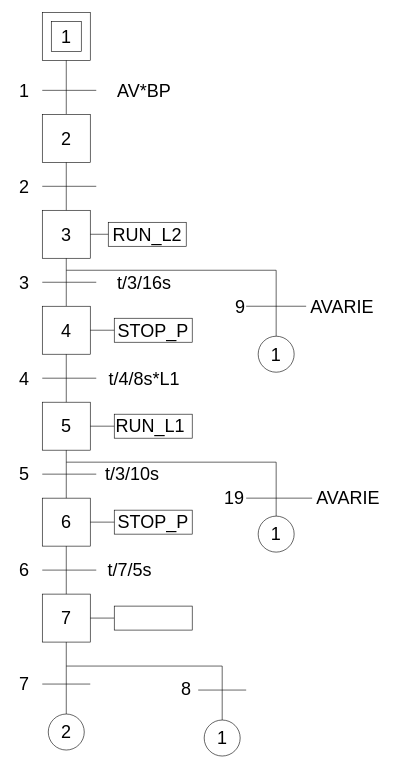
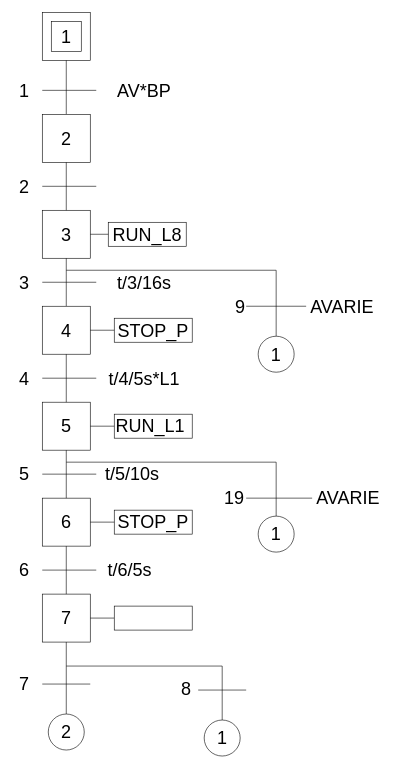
(147, 234) -> (147, 234)
(144, 378) -> (144, 378)
(132, 474) -> (132, 474)
(130, 570) -> (130, 570)
